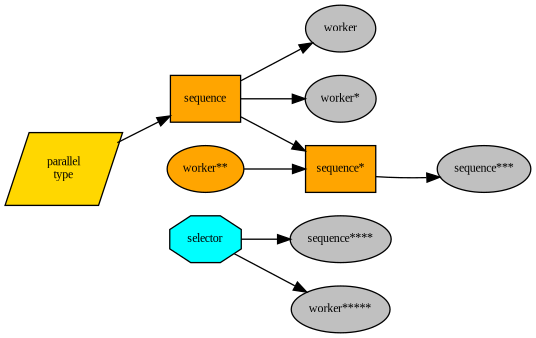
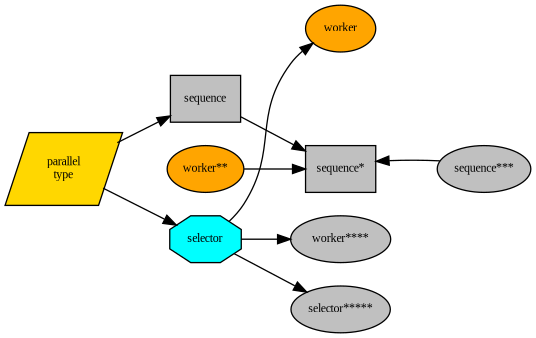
(341, 29) -> (341, 29)
(271, 65) -> (265, 141)
(206, 99) -> (206, 99)
(341, 99) -> none
(341, 169) -> (341, 169)
(401, 178) -> (415, 160)
none -> (134, 204)
(341, 239) -> (341, 239)
(341, 309) -> (341, 309)
